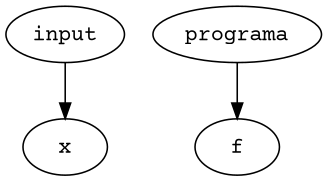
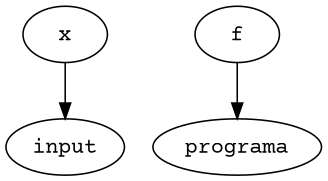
(65, 83) -> (65, 83)
(237, 83) -> (237, 83)
